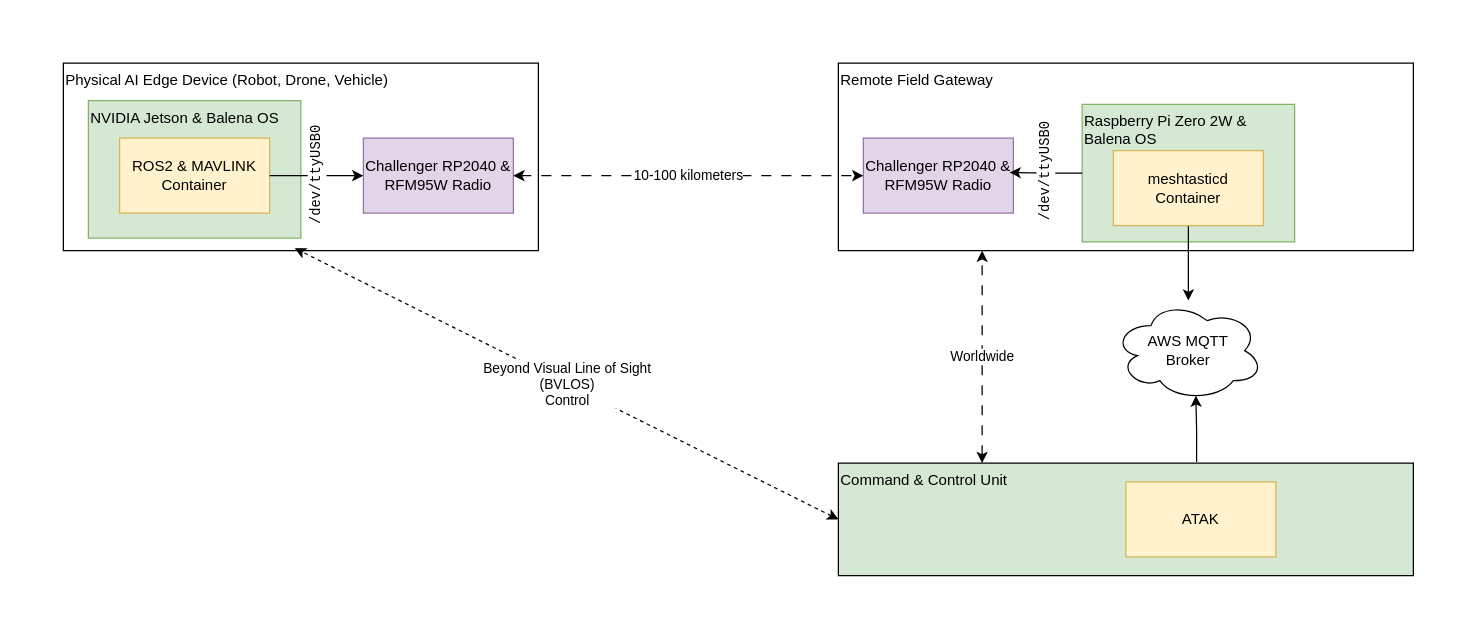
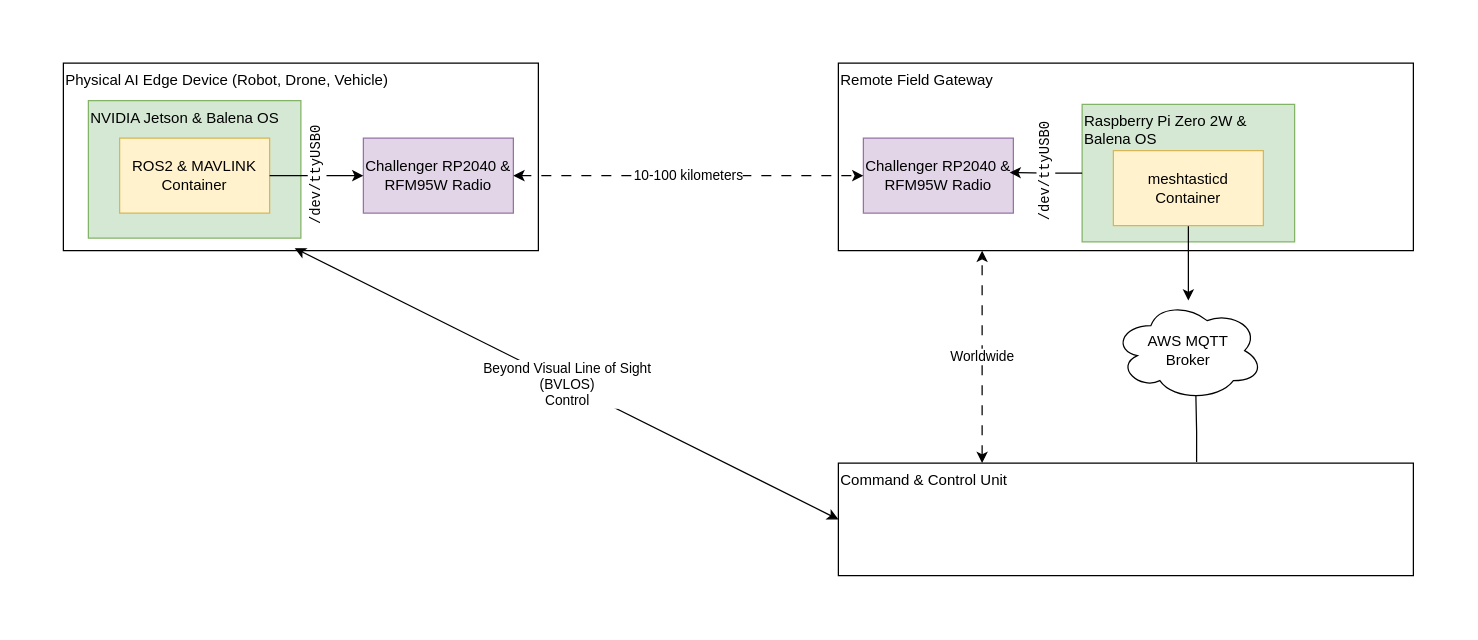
(411, 306) -> (411, 306)
(1196, 405) -> (1196, 402)
(923, 481) -> (923, 481)
(1201, 519) -> none
